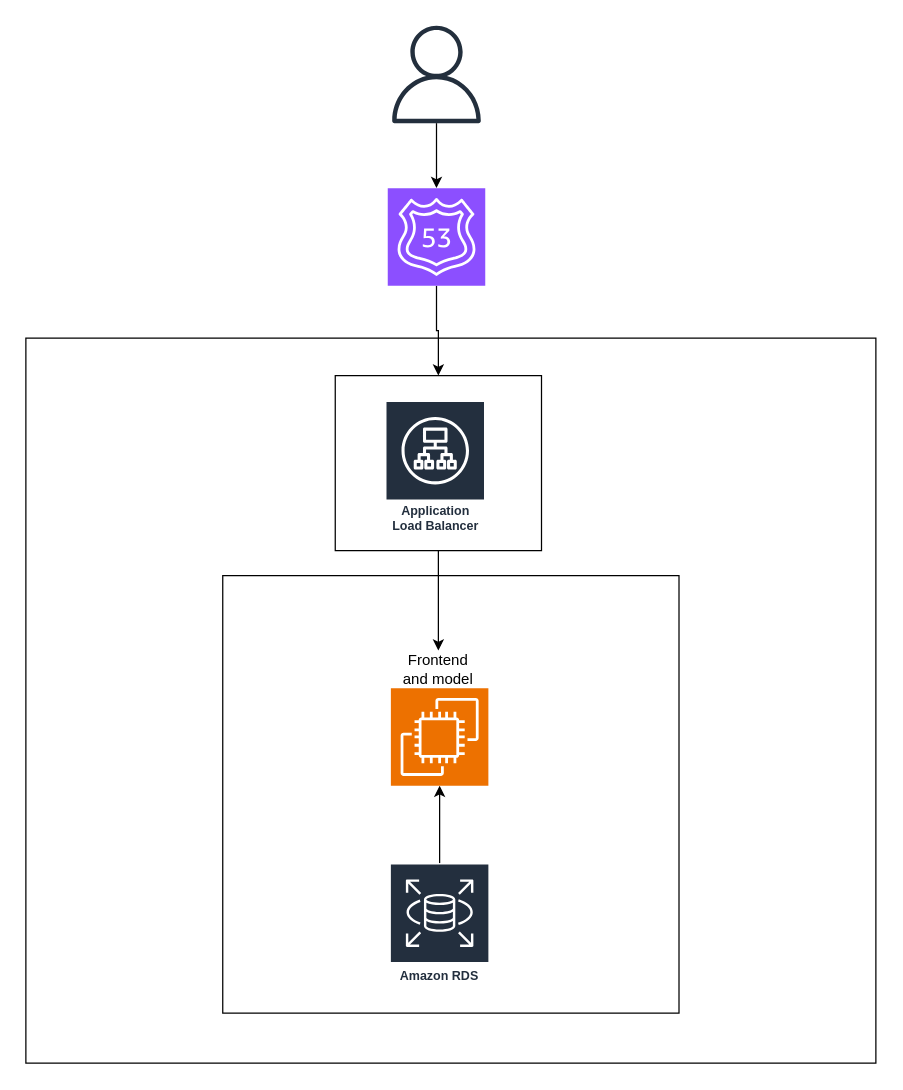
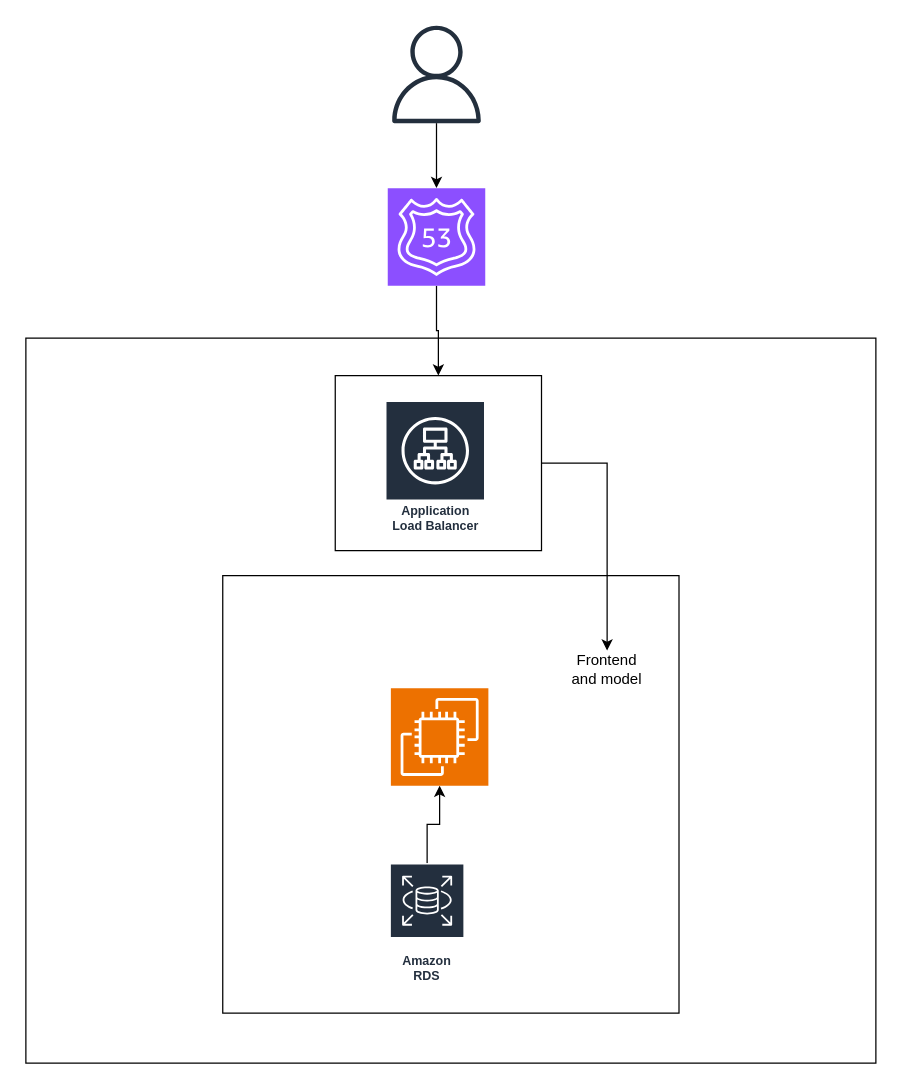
(438, 669) -> (607, 669)
(439, 926) -> (427, 926)
